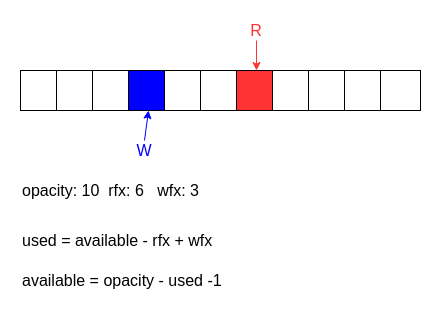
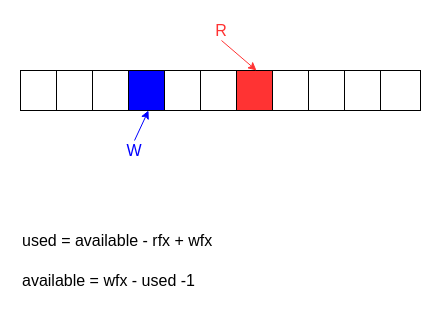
(257, 31) -> (222, 31)
(145, 151) -> (135, 151)
(161, 191) -> none
(106, 281) -> (94, 281)
